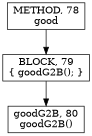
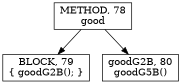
(46, 90) -> (114, 39)
(46, 124) -> (140, 73)
